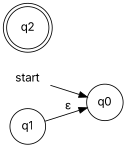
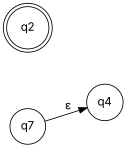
(28, 78) -> none
(105, 102) -> (105, 102)
(28, 126) -> (28, 126)
